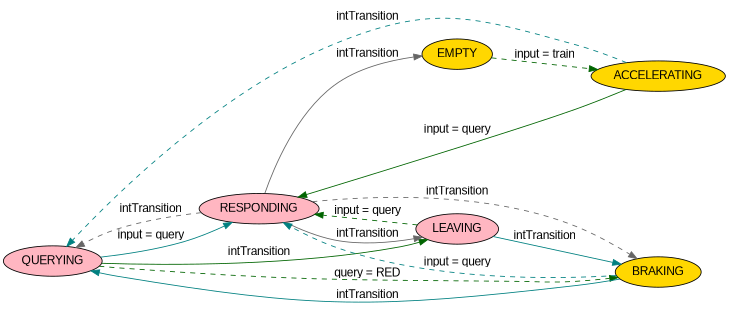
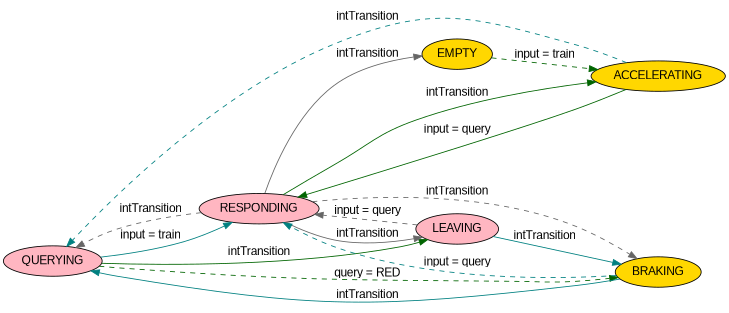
none -> (427, 116)
(370, 220) -> (370, 220)
(151, 235) -> (151, 235)
